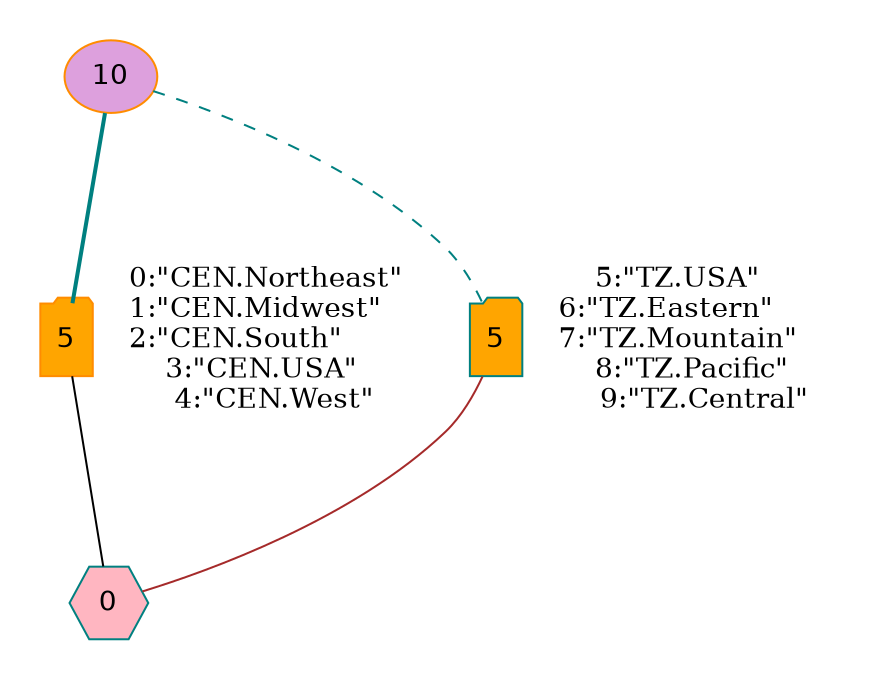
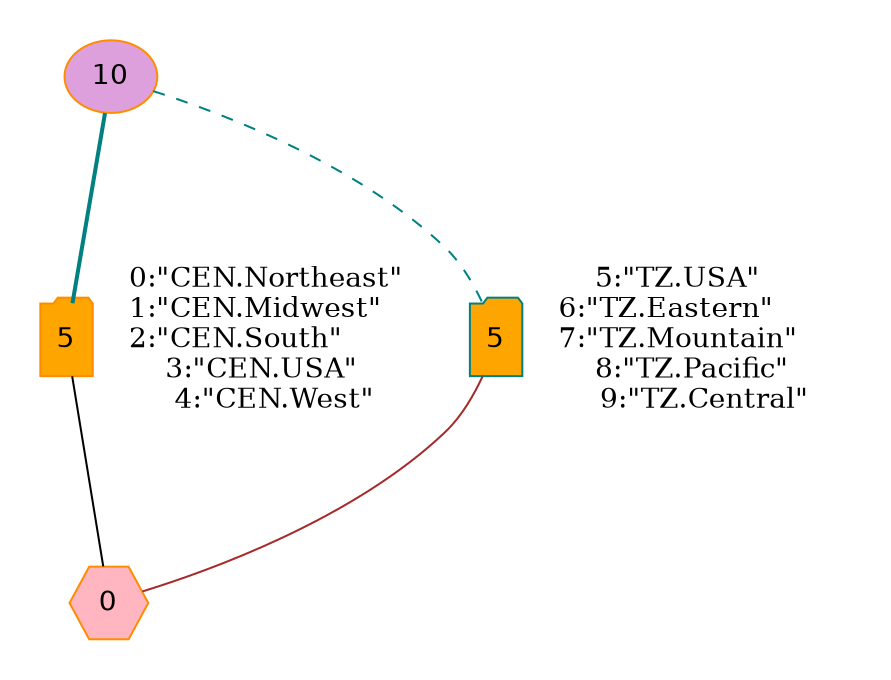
(109, 603) -> (109, 603)
